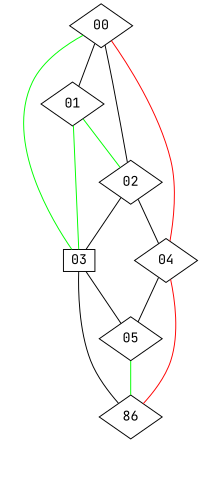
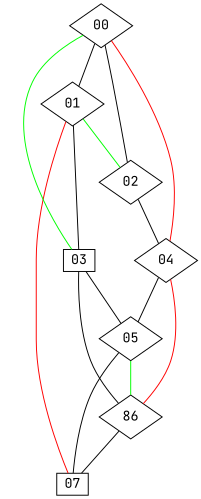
(76, 187) -> (76, 187)
(104, 223) -> none
none -> (73, 484)
